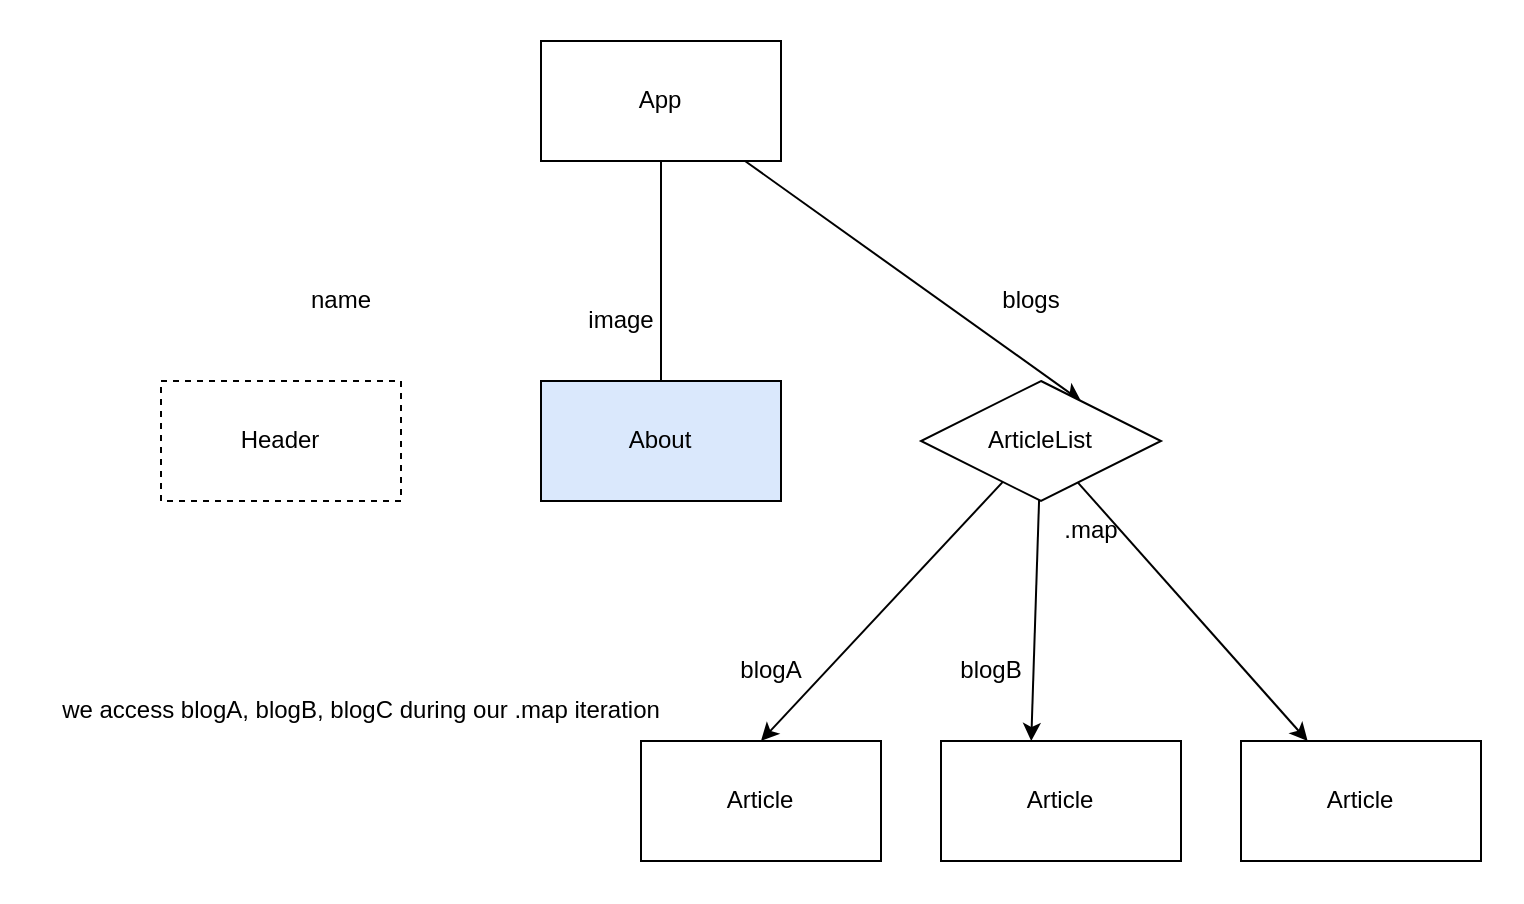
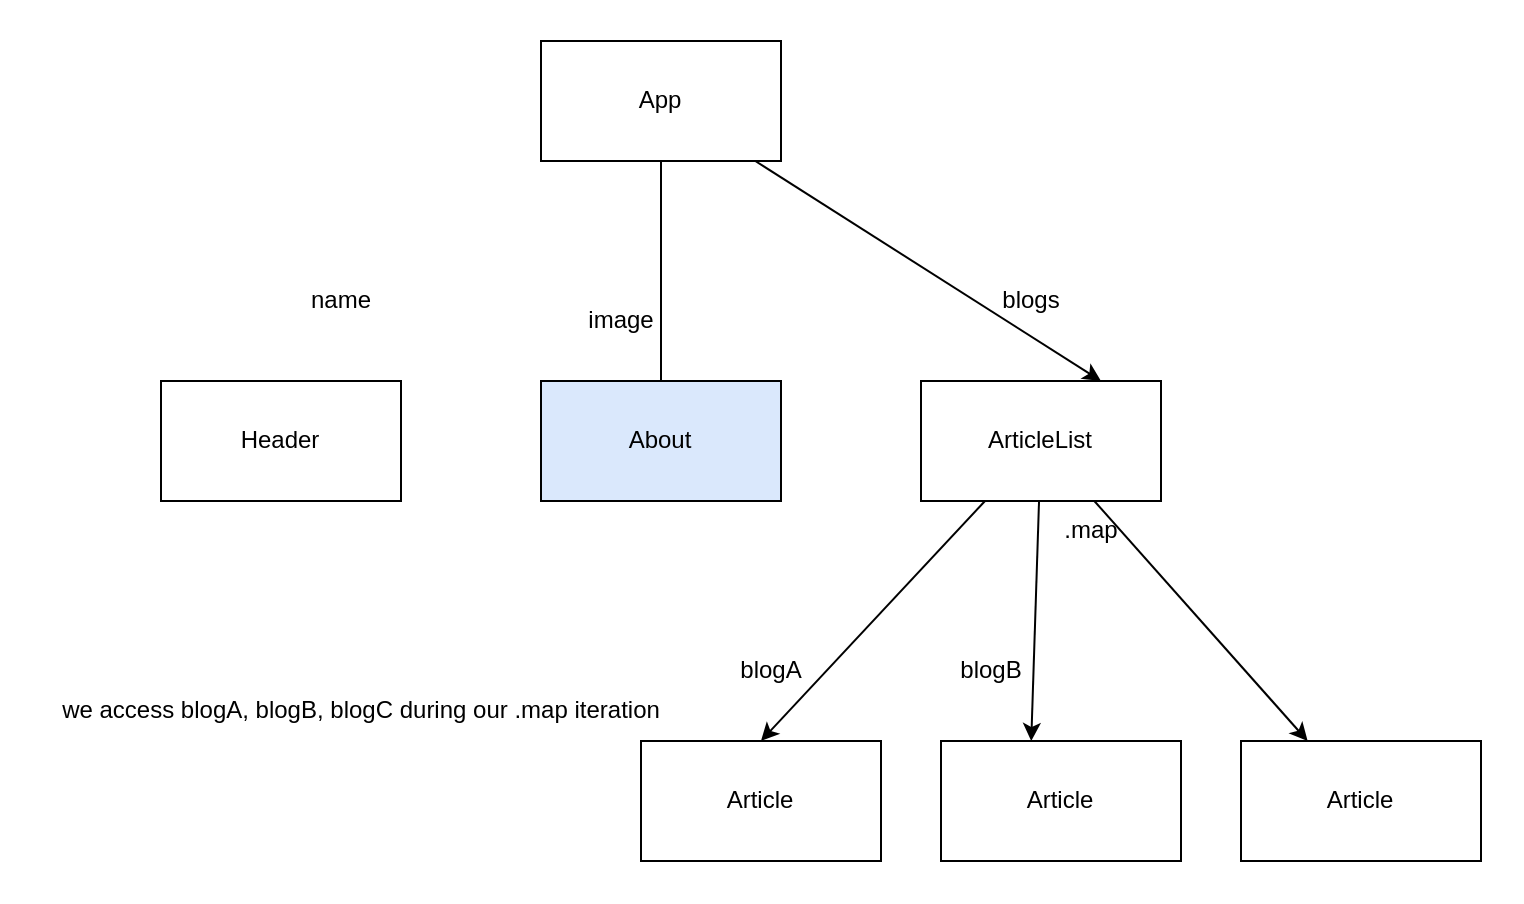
(281, 441) -> (281, 441)
(1041, 441) -> (1041, 441)
